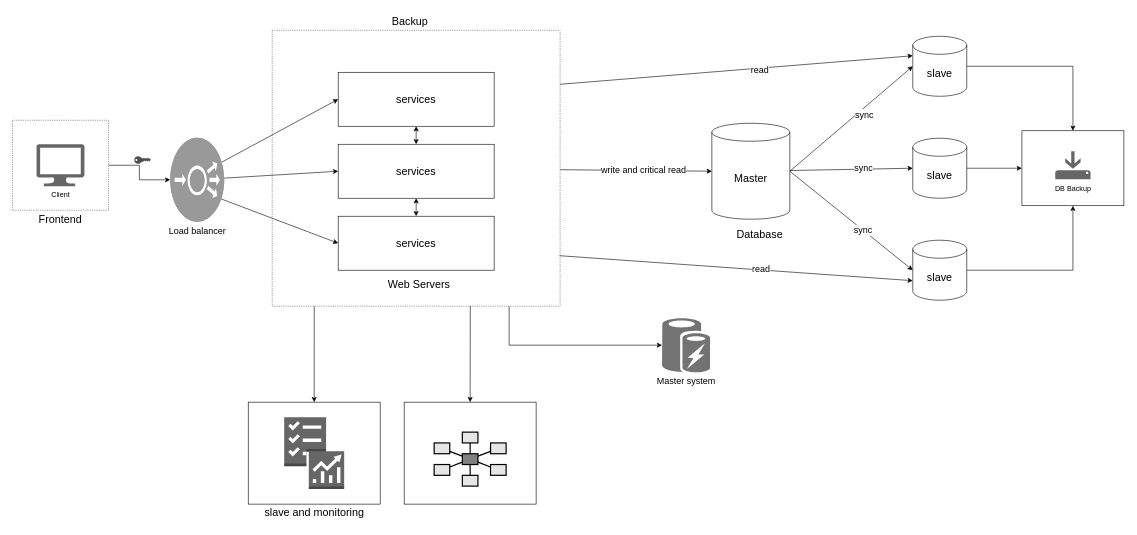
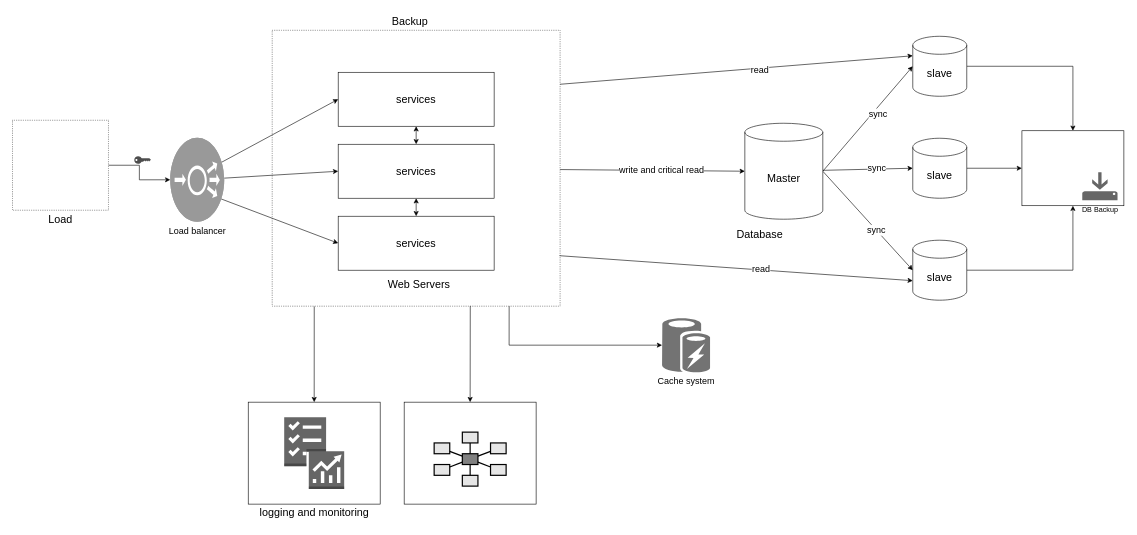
(60, 165) -> none
(1073, 165) -> (1100, 186)
(751, 171) -> (784, 171)
(60, 219) -> (60, 219)
(686, 382) -> (686, 382)
(314, 513) -> (314, 513)
